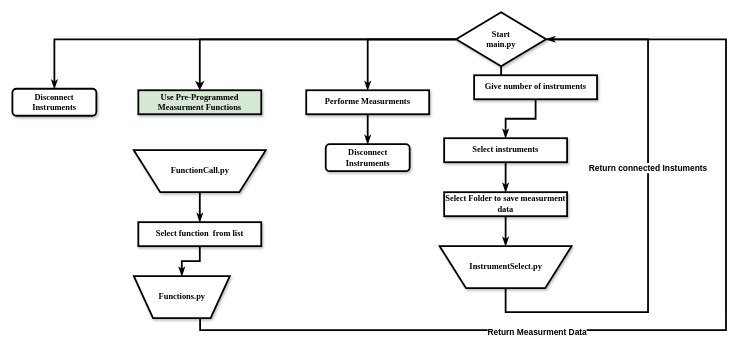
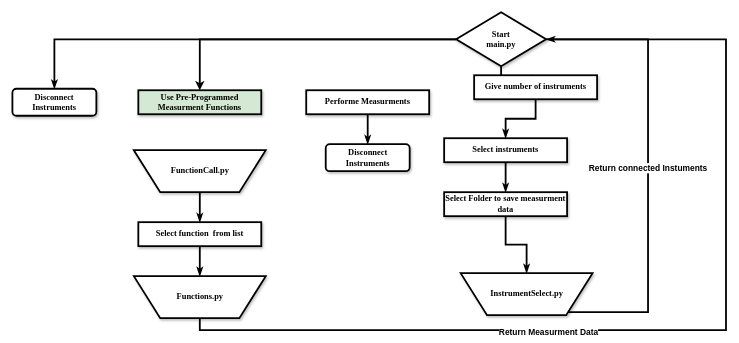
(368, 63) -> none
(506, 267) -> (527, 294)
(182, 297) -> (200, 297)
